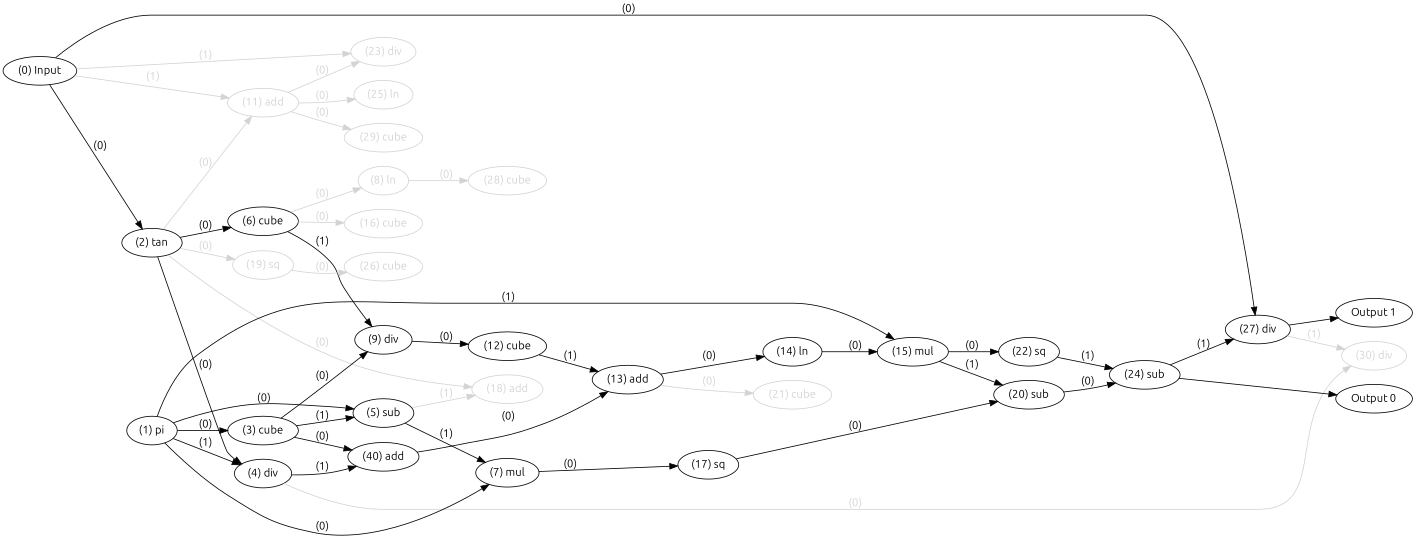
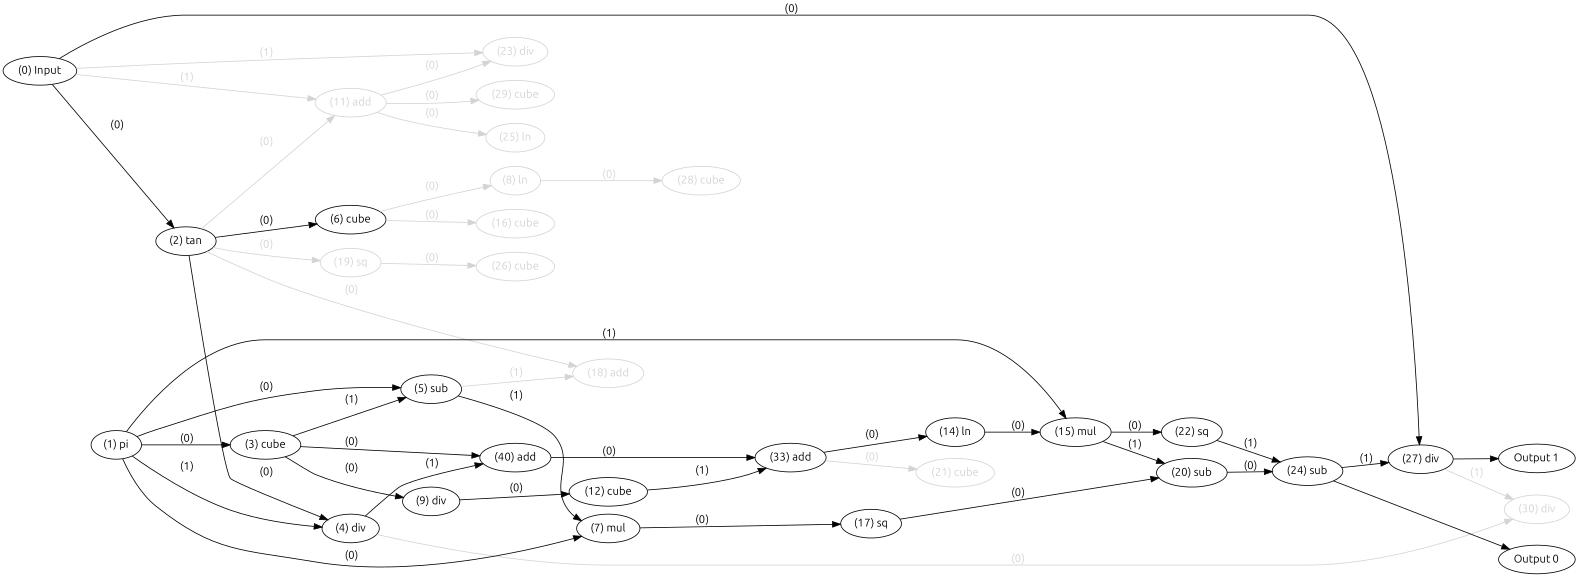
(334, 266) -> none
(628, 380) -> (791, 458)
